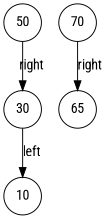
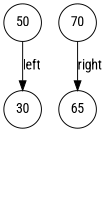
(32, 66) -> (32, 66)
(23, 196) -> none
